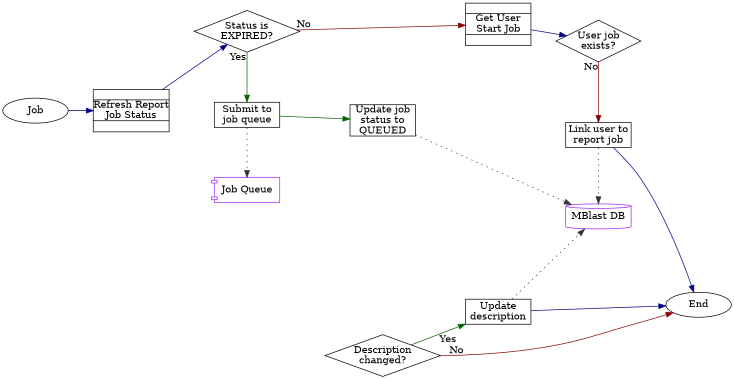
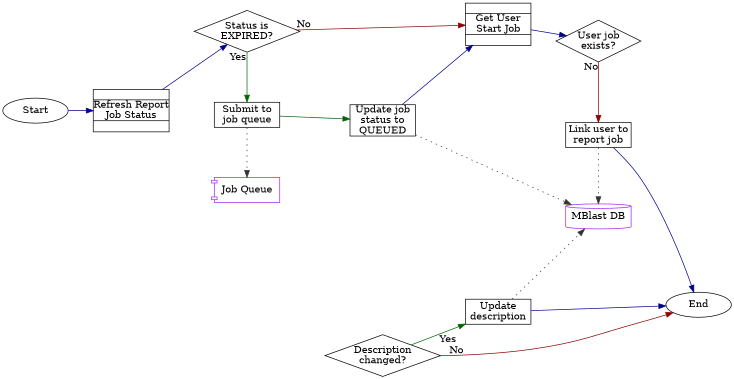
none -> (435, 77)
(35, 111) -> (35, 111)
